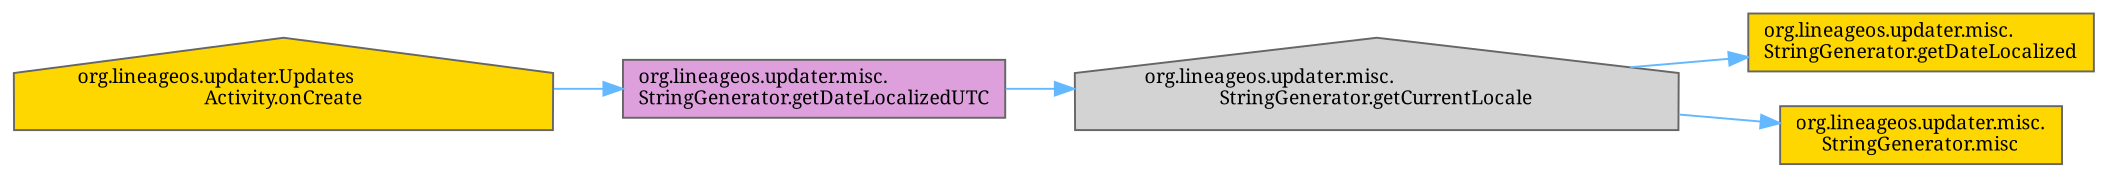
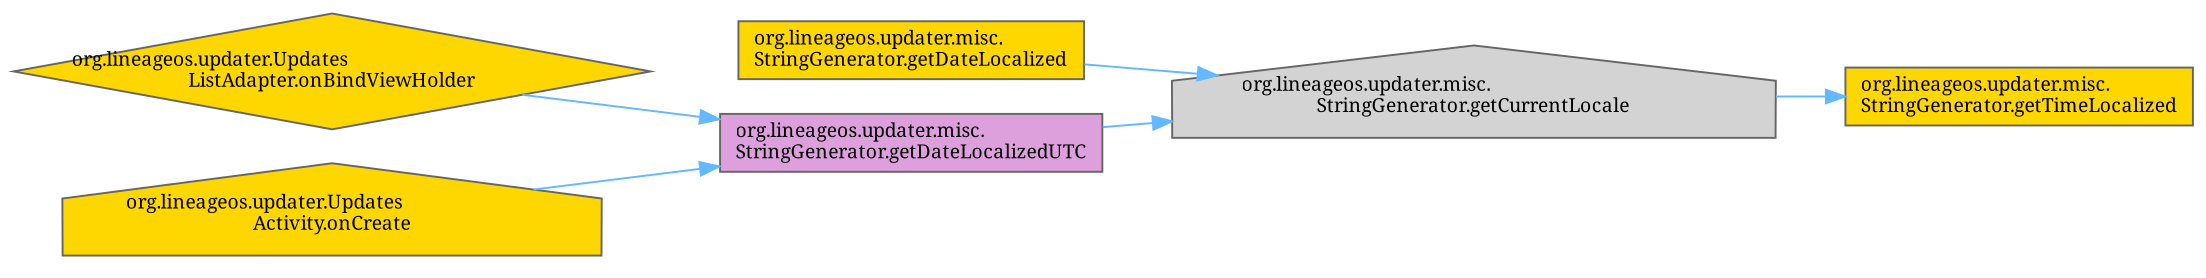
(1679, 63) -> (1141, 69)
none -> (332, 71)
(1921, 135) -> (2019, 97)
